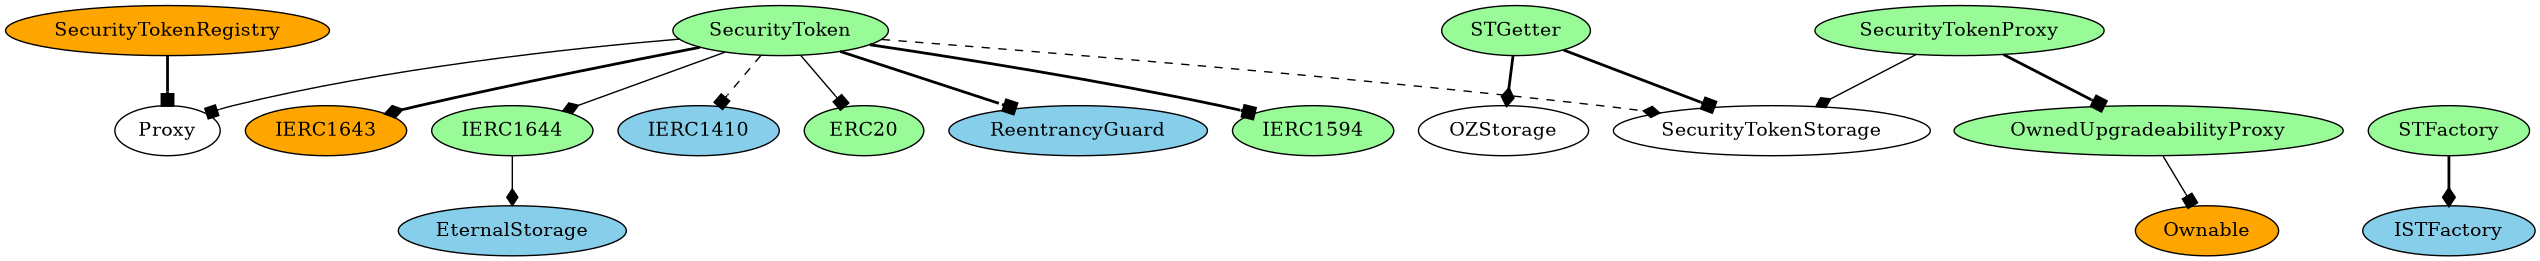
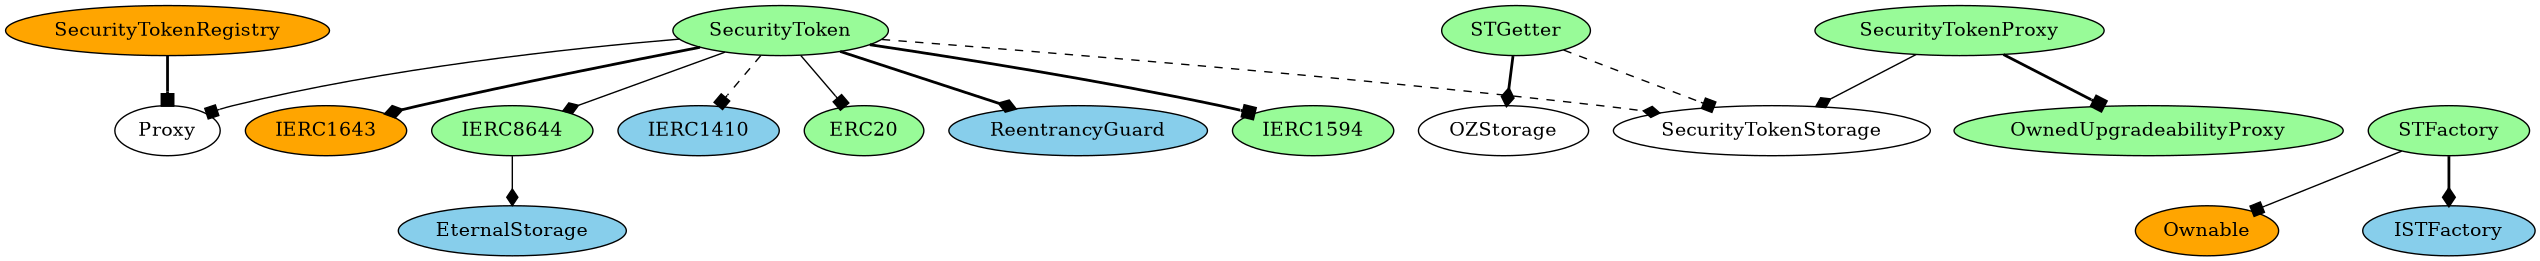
(1632, 76) -> (1632, 76)
(919, 77) -> (919, 77)
(512, 131) -> (512, 131)
(2174, 175) -> (2334, 179)
